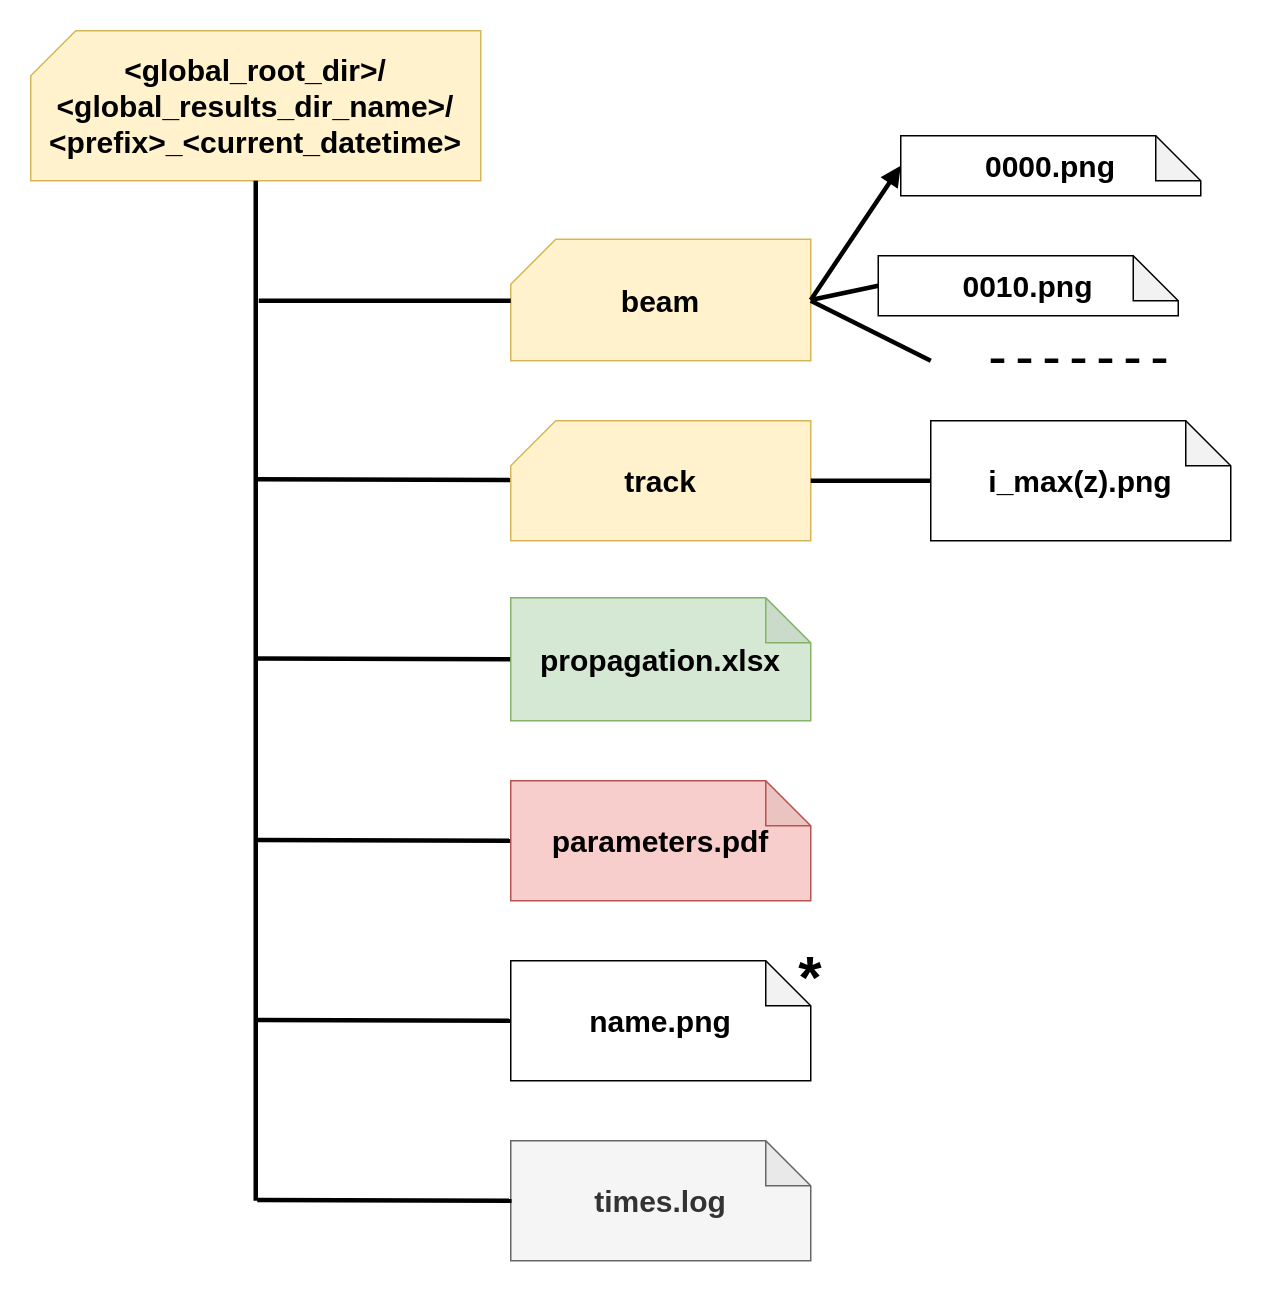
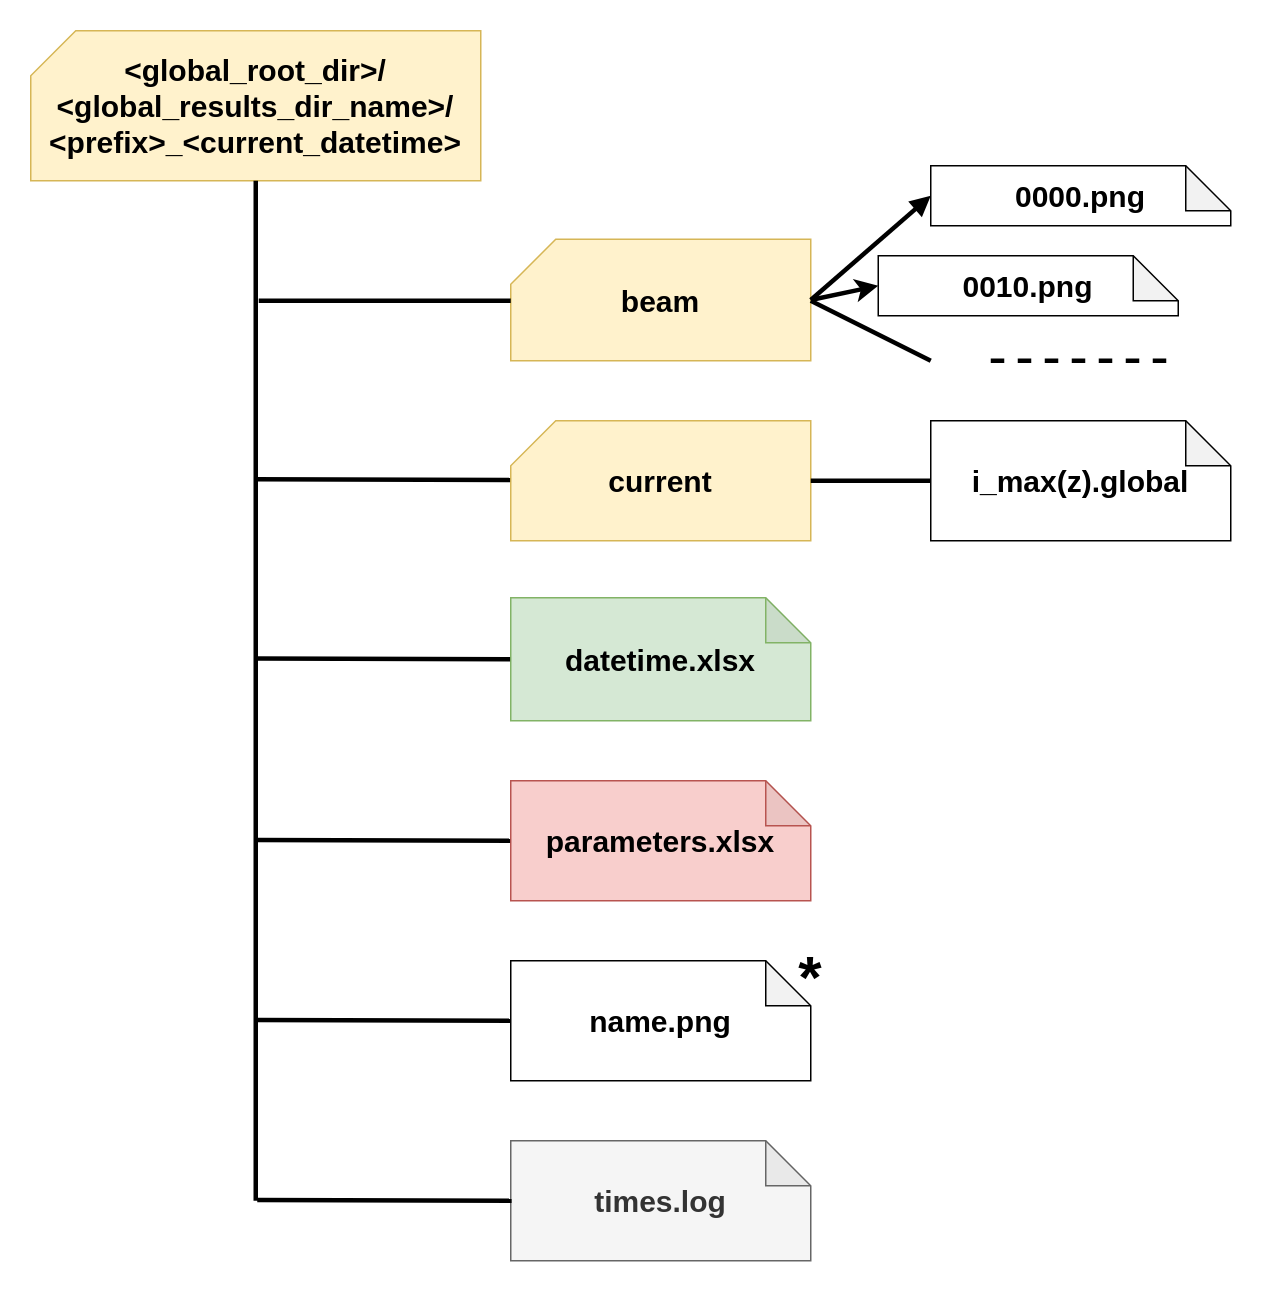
(1051, 166) -> (1081, 196)
(868, 288) -> (860, 290)
(661, 481) -> (661, 481)
(1081, 481) -> (1081, 481)
(661, 659) -> (661, 659)
(661, 841) -> (661, 841)
